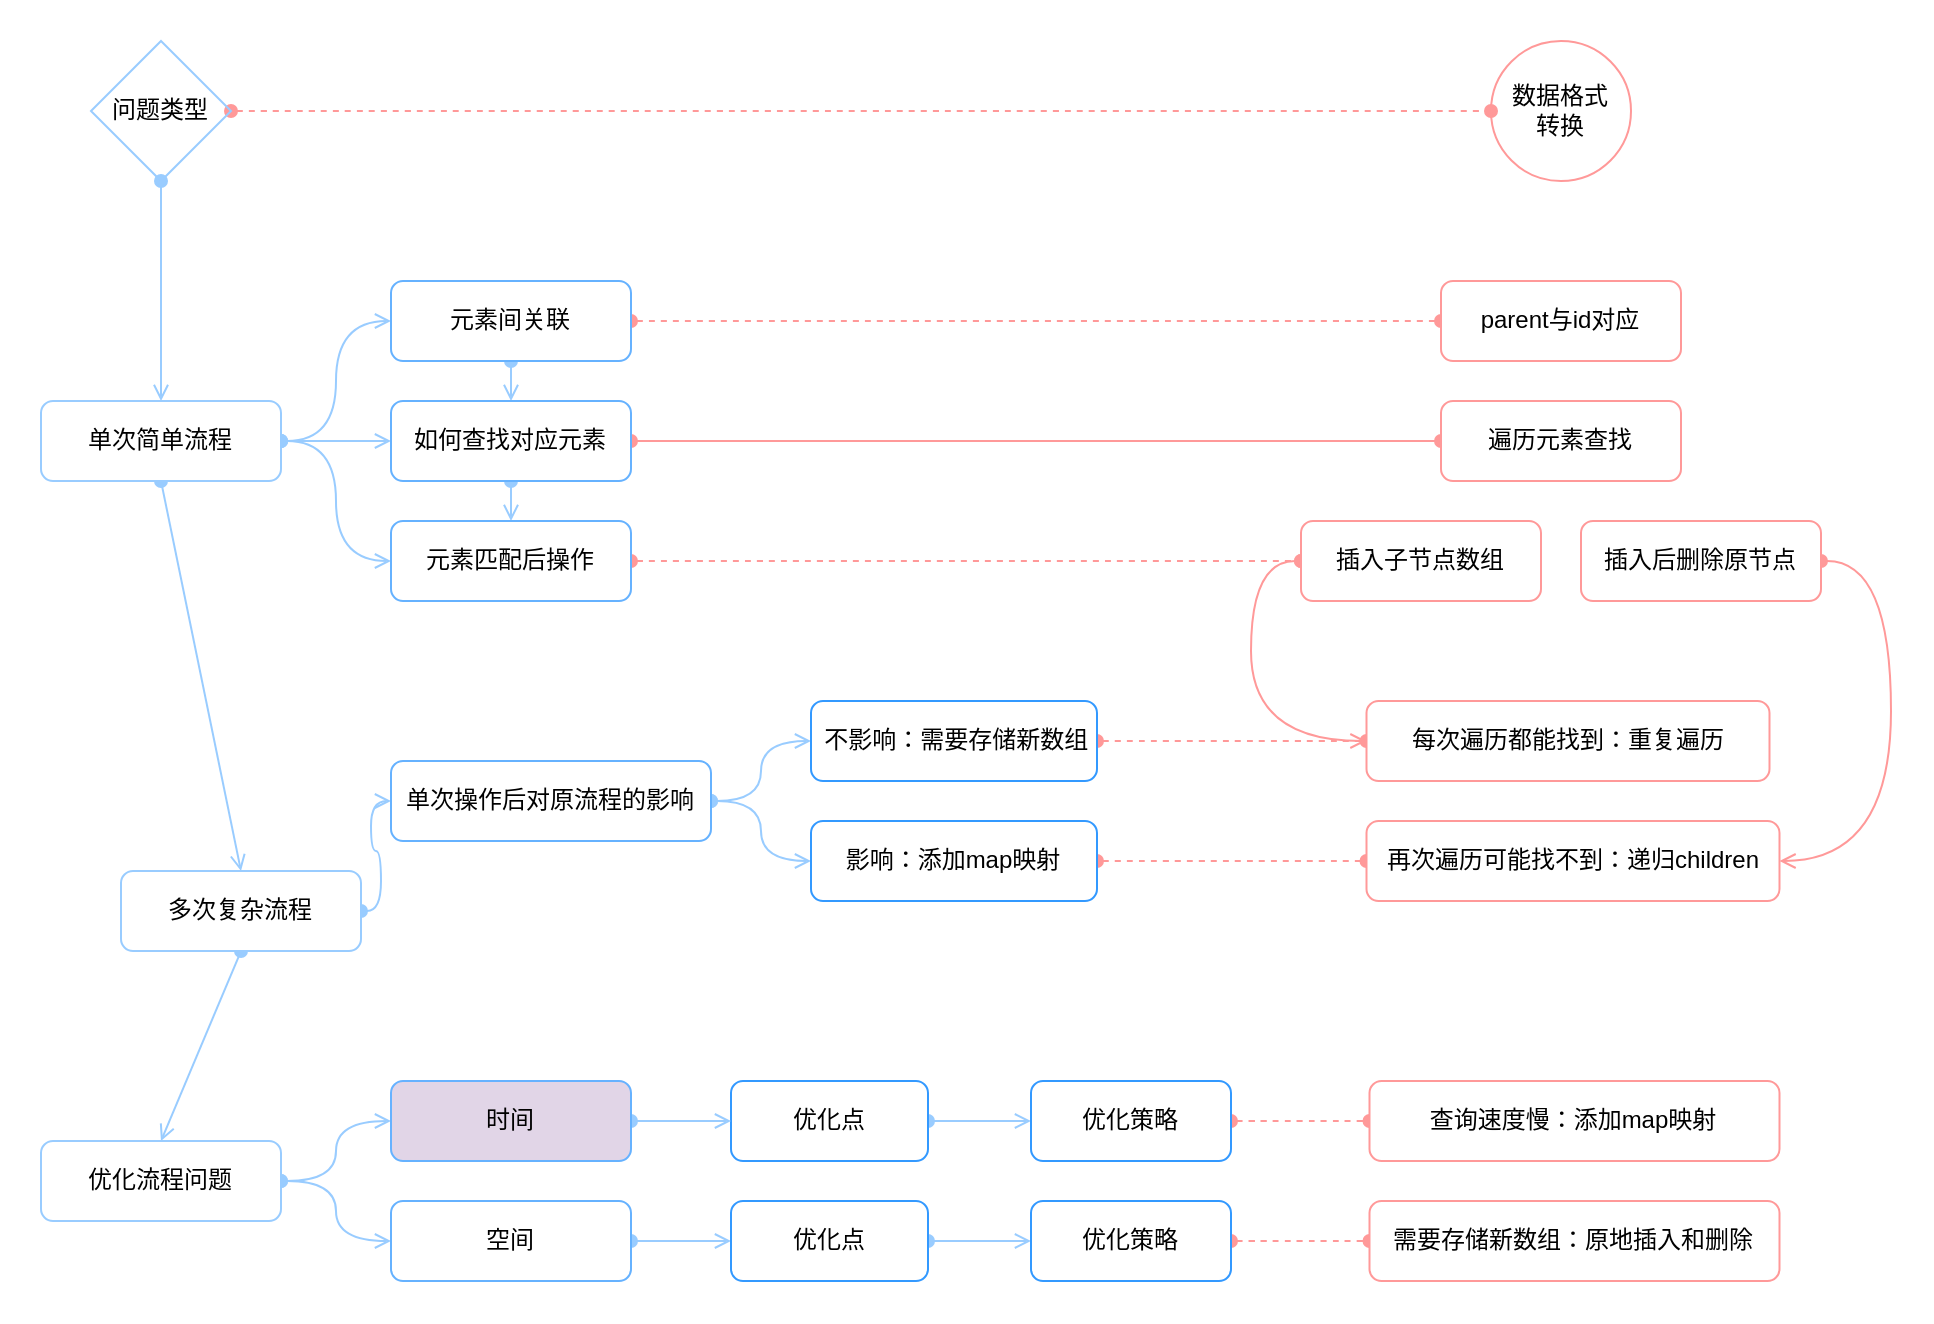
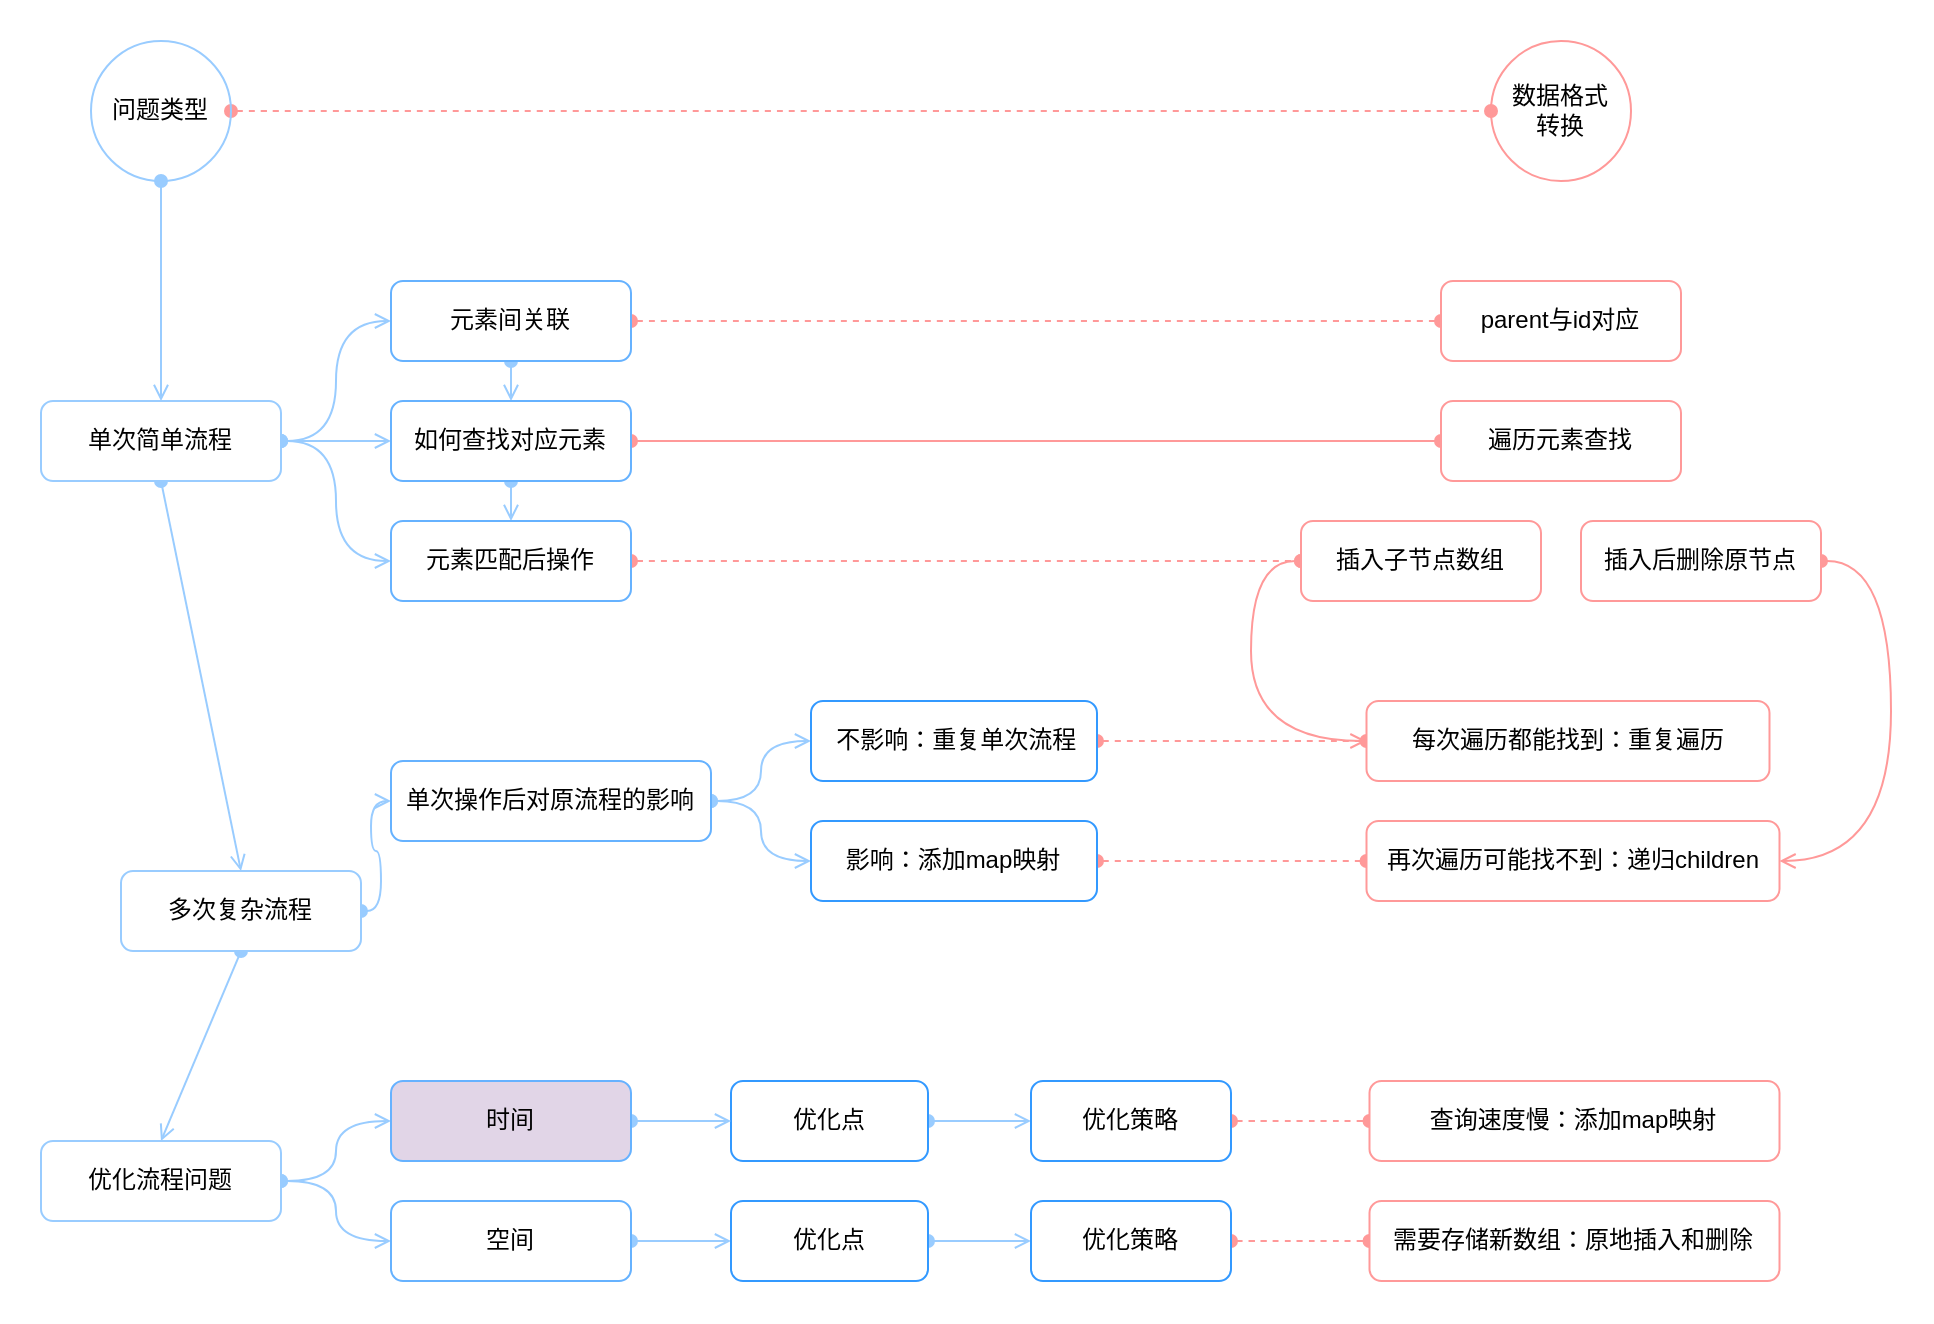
(161, 111) -> (161, 111)
(954, 741) -> (954, 741)
